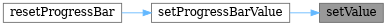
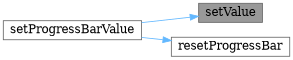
(132, 13) -> (152, 39)
